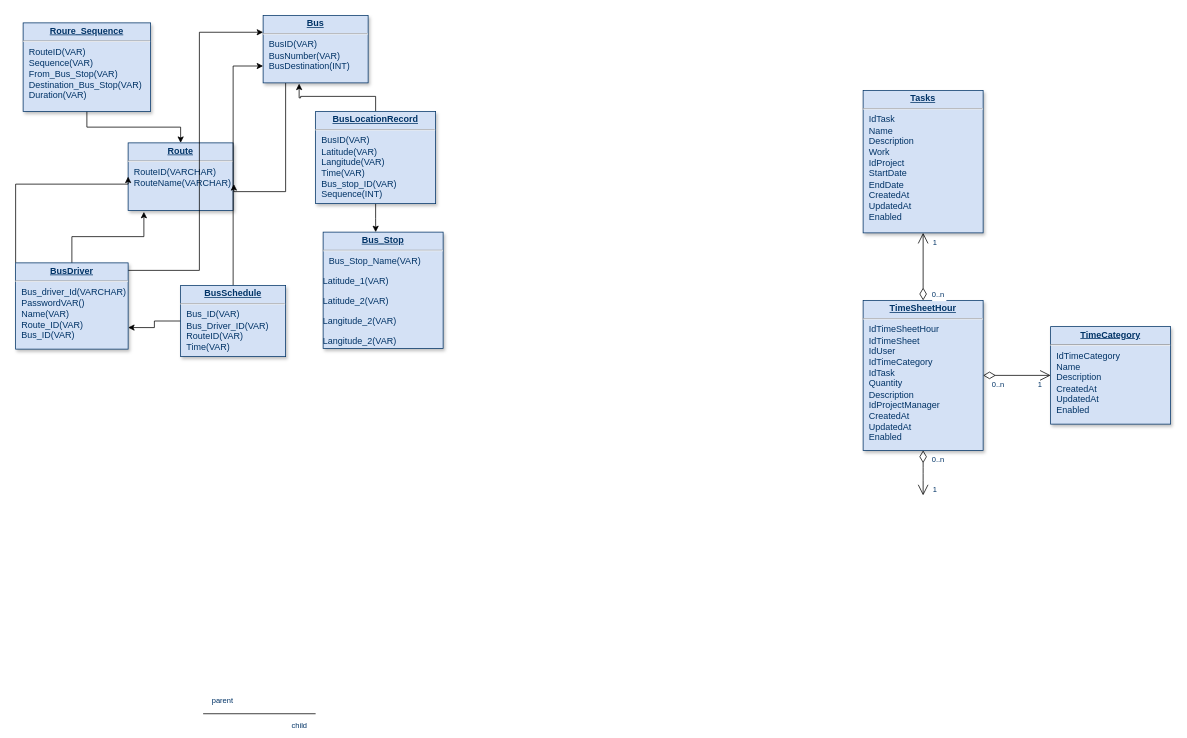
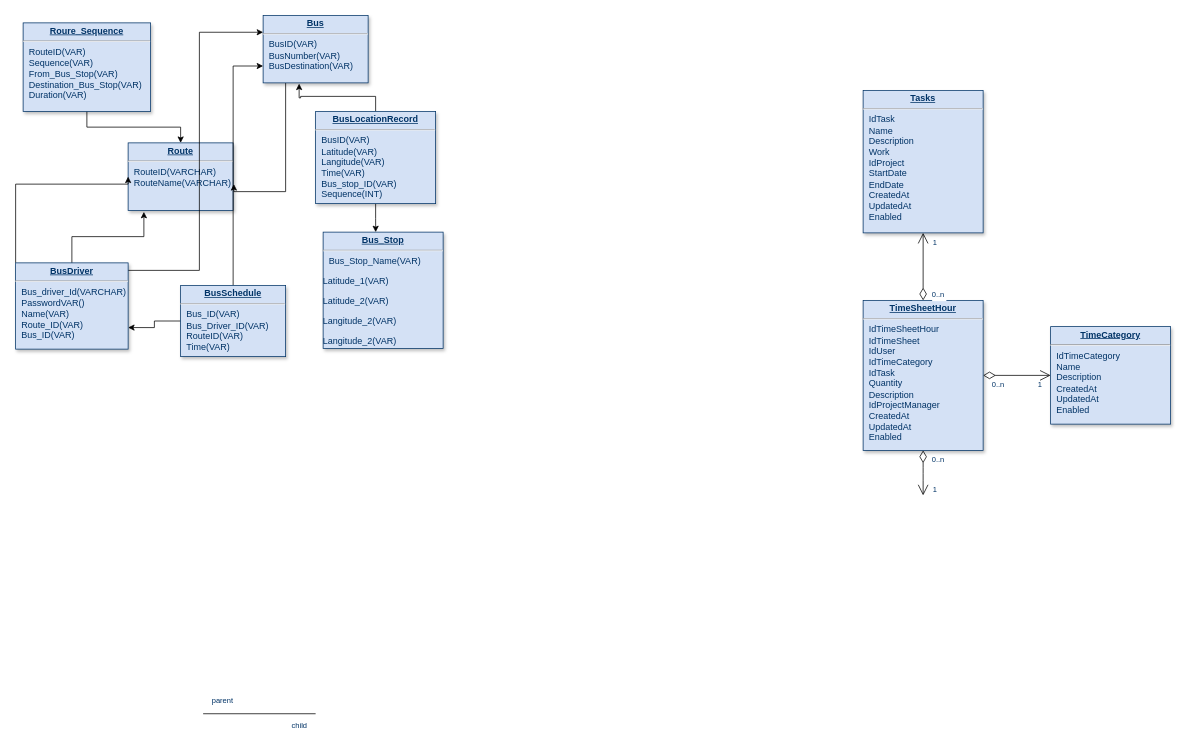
(308, 37) -> (308, 37)
